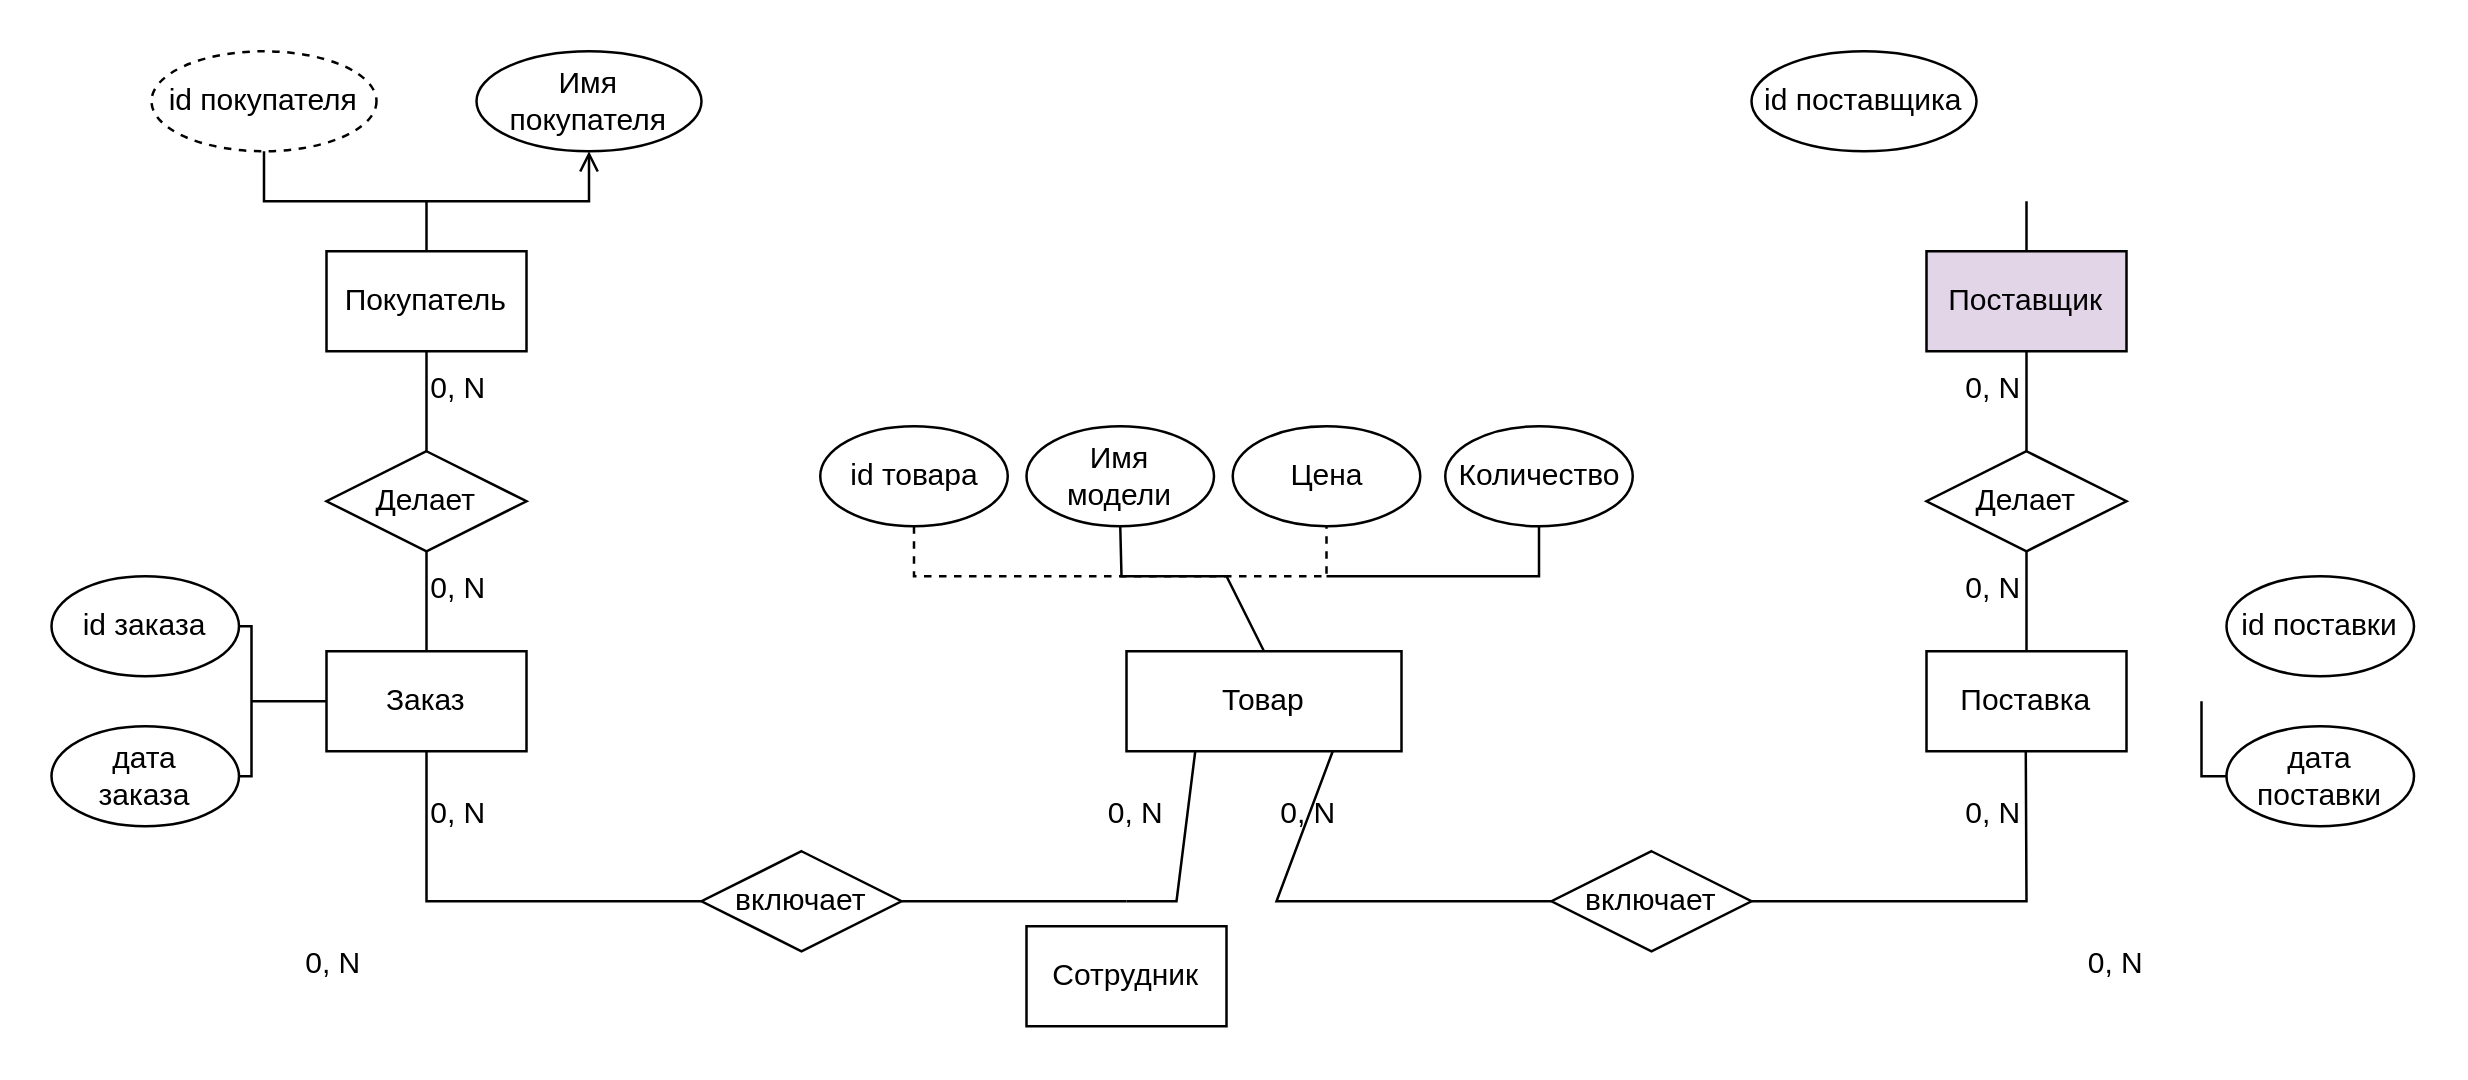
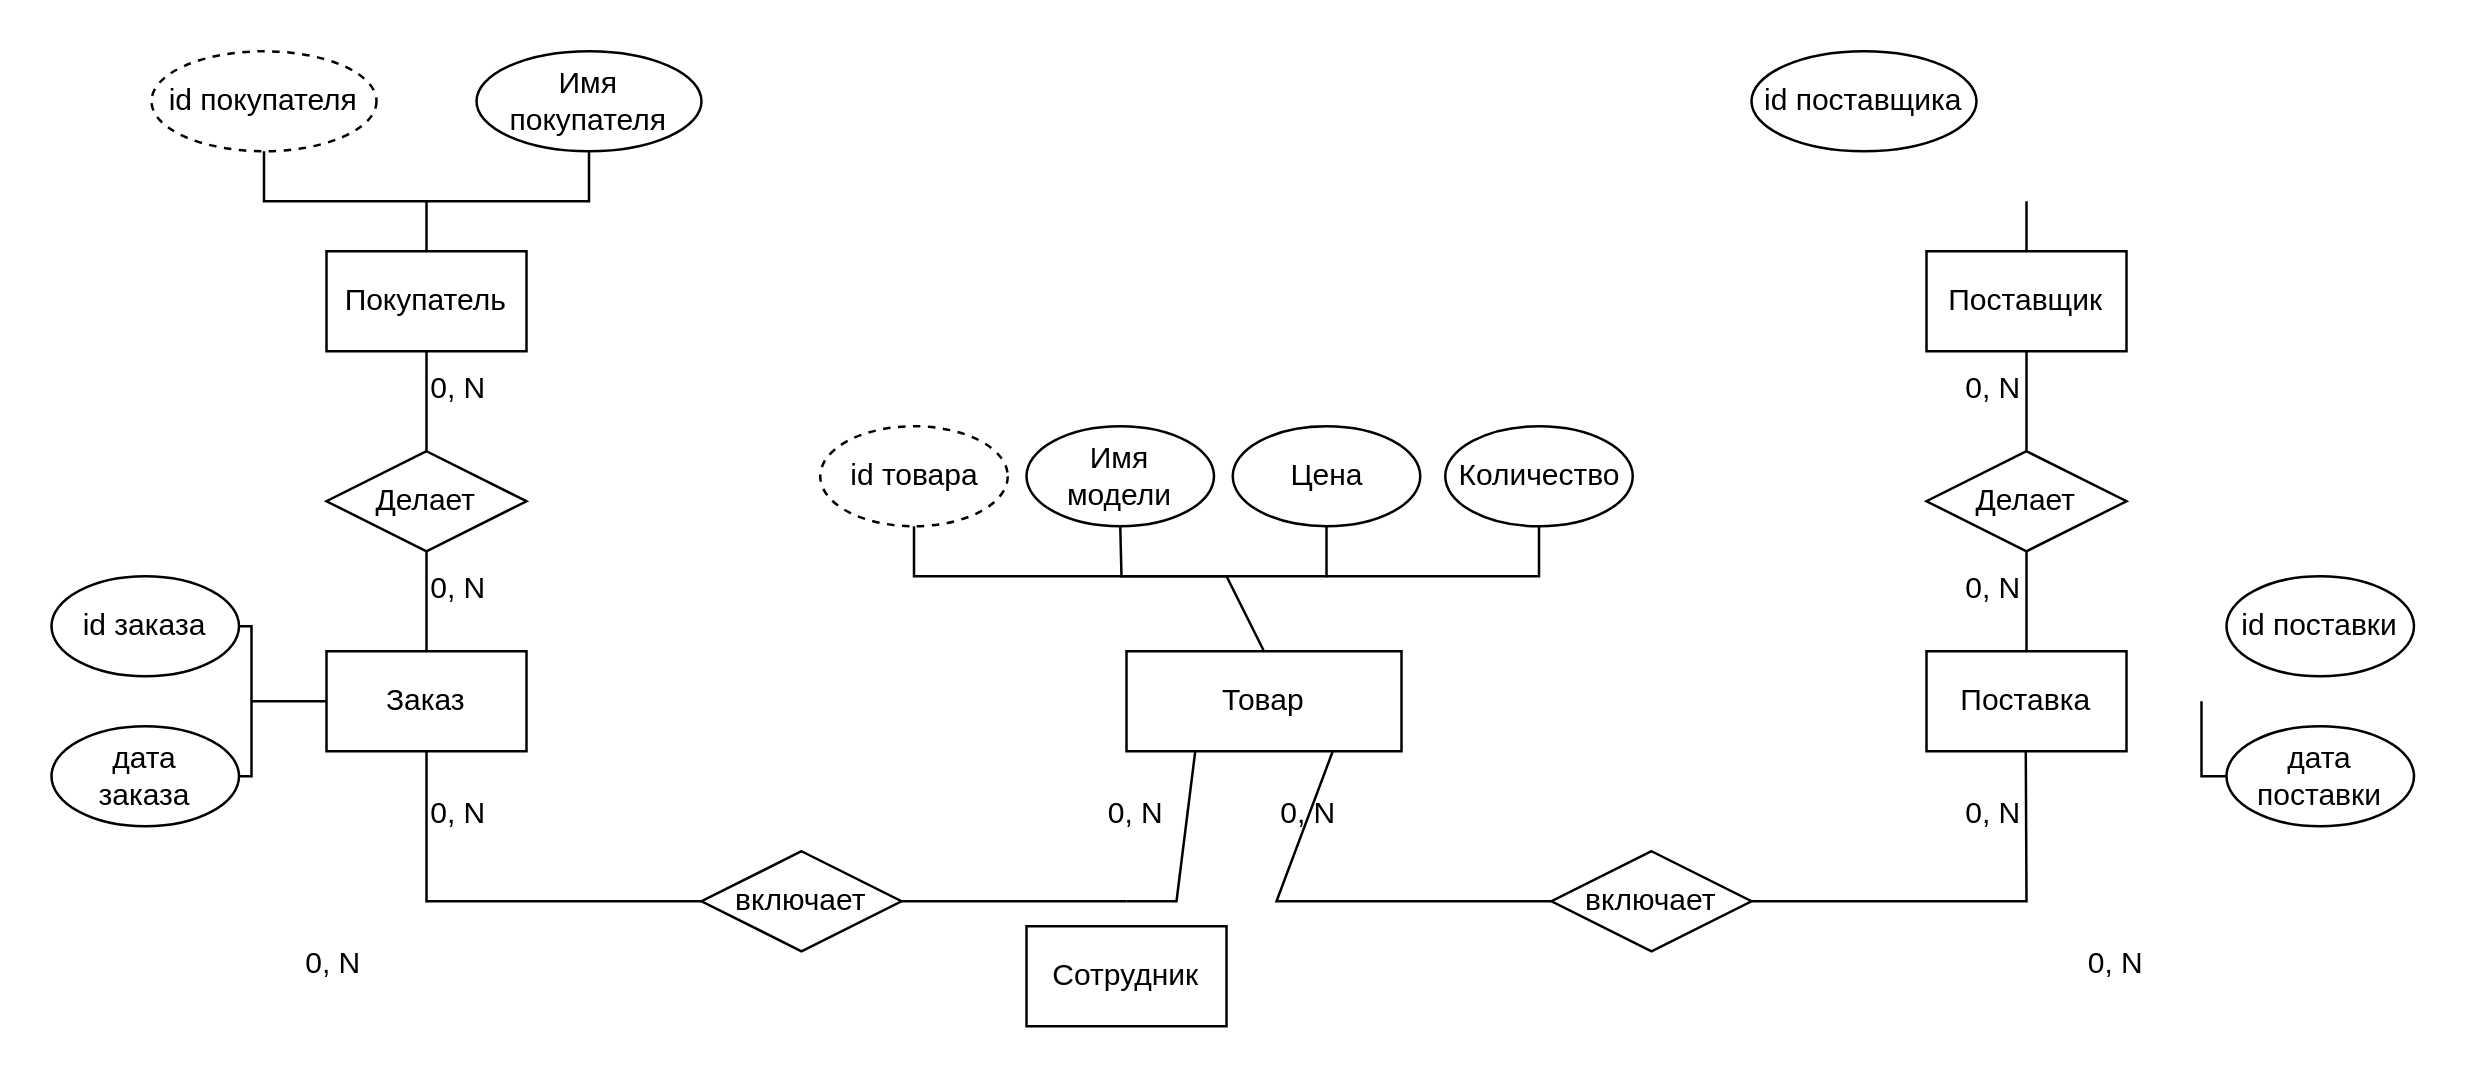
(589, 160) -> (589, 158)
(2026, 301) -> (2026, 301)
(914, 476) -> (914, 476)
(990, 576) -> (990, 576)
